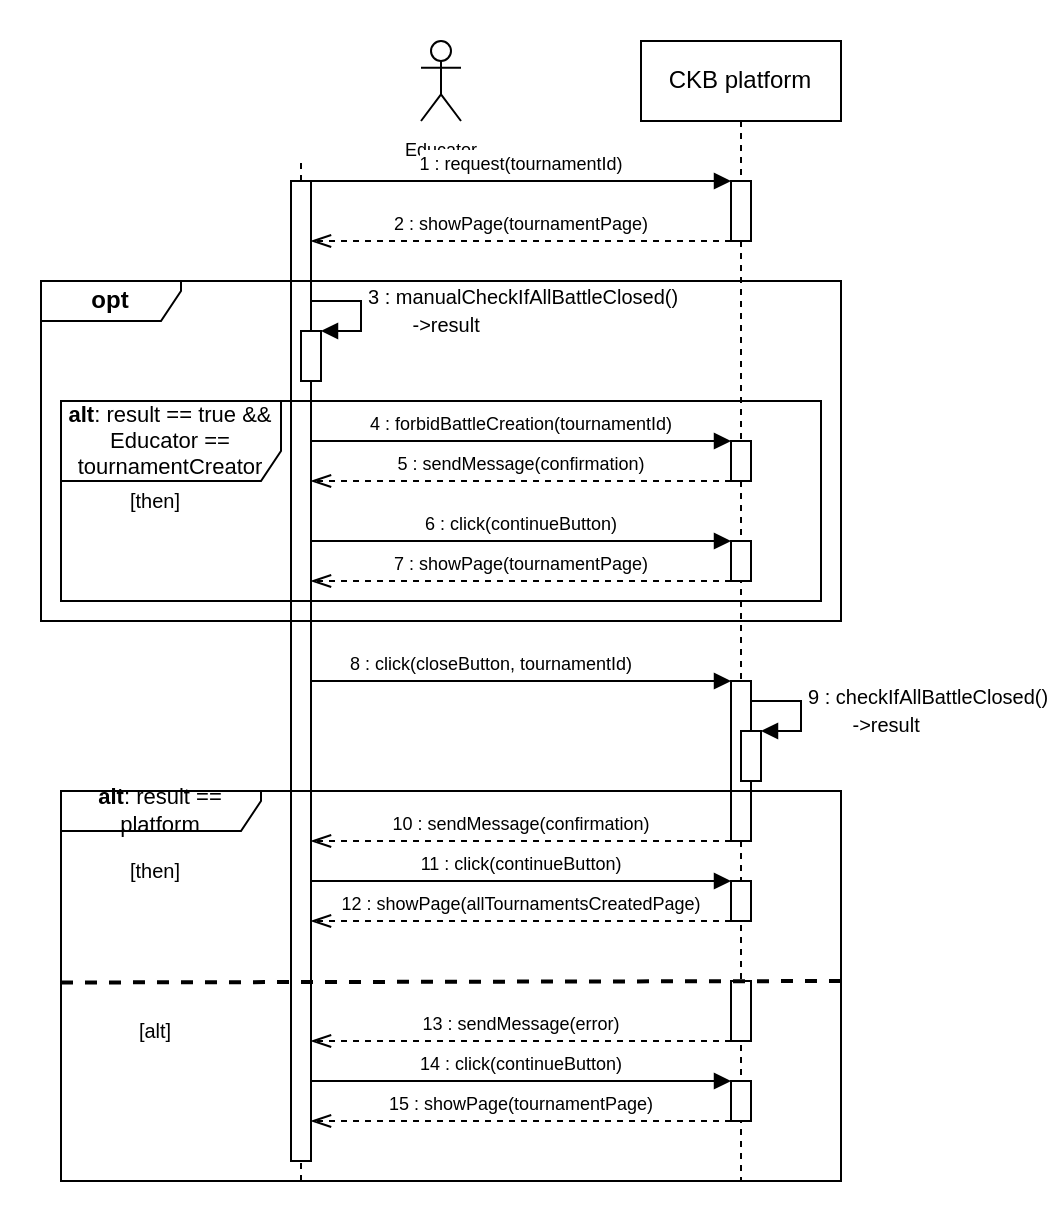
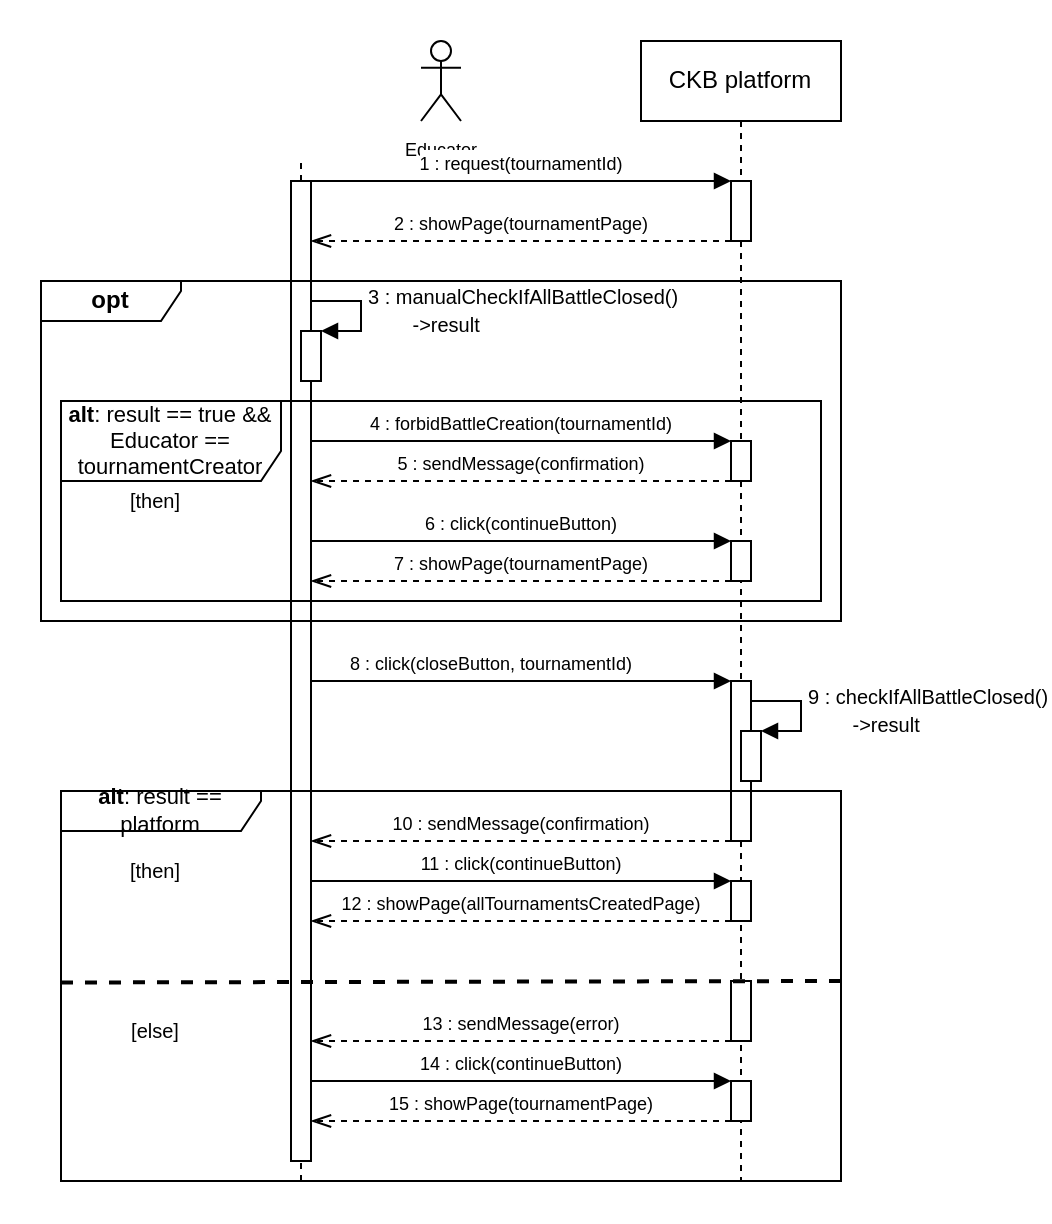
(156, 1031) -> (156, 1031)
